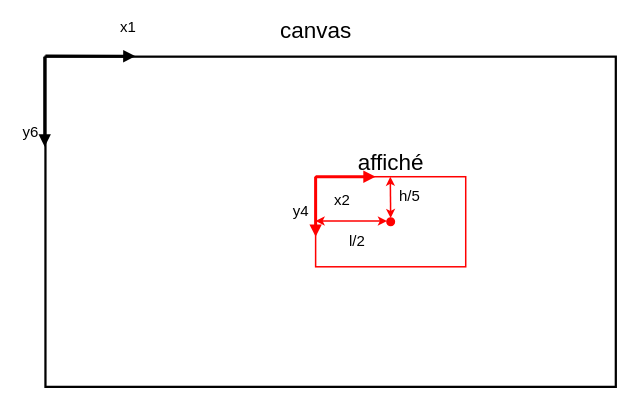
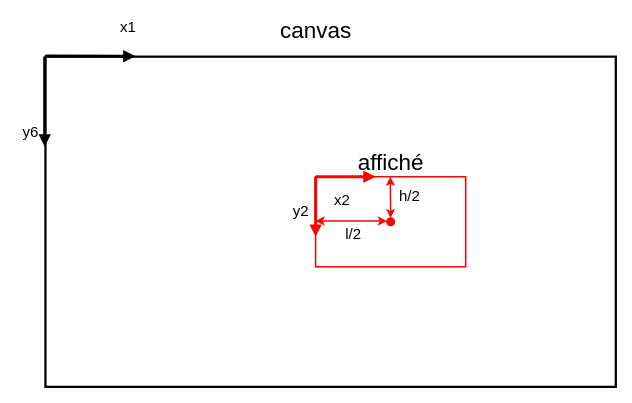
(410, 195) -> (410, 195)
(301, 210) -> (301, 210)
(357, 240) -> (353, 233)
